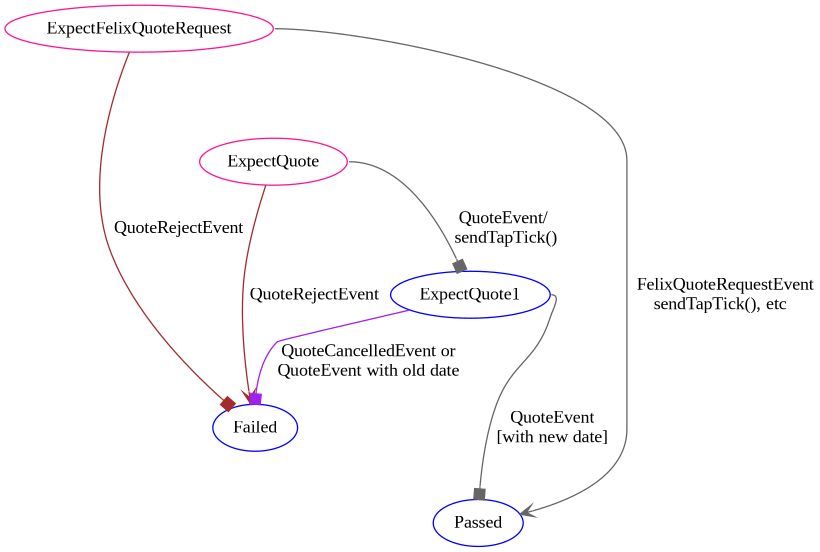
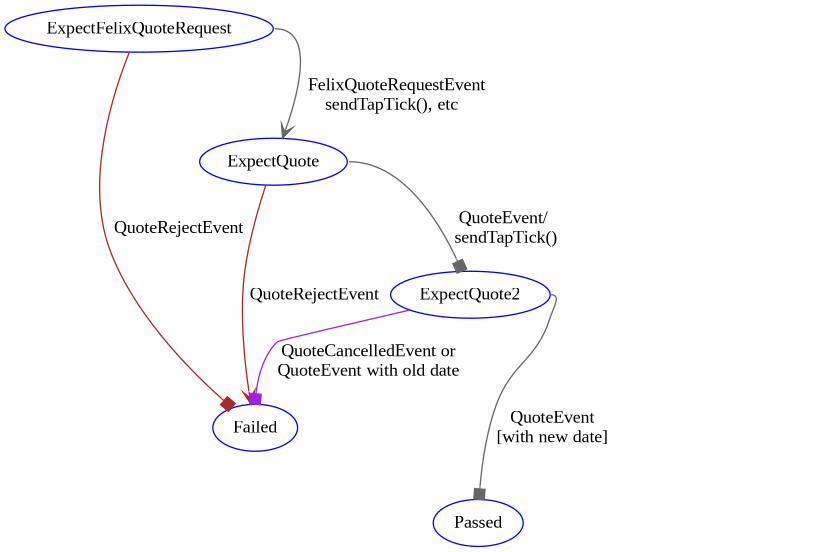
(139, 29) -> (139, 29)
(273, 162) -> (273, 162)
(627, 165) -> (300, 71)
(470, 295) -> (470, 295)
